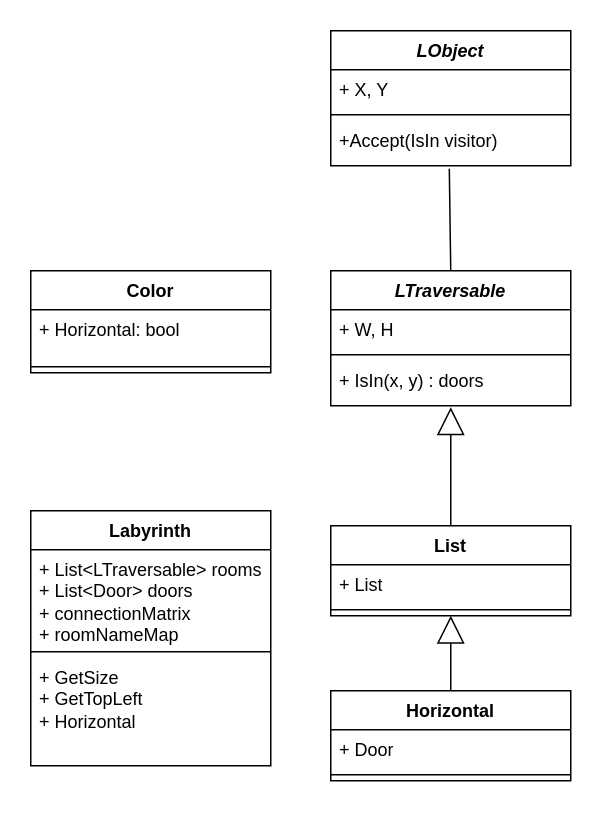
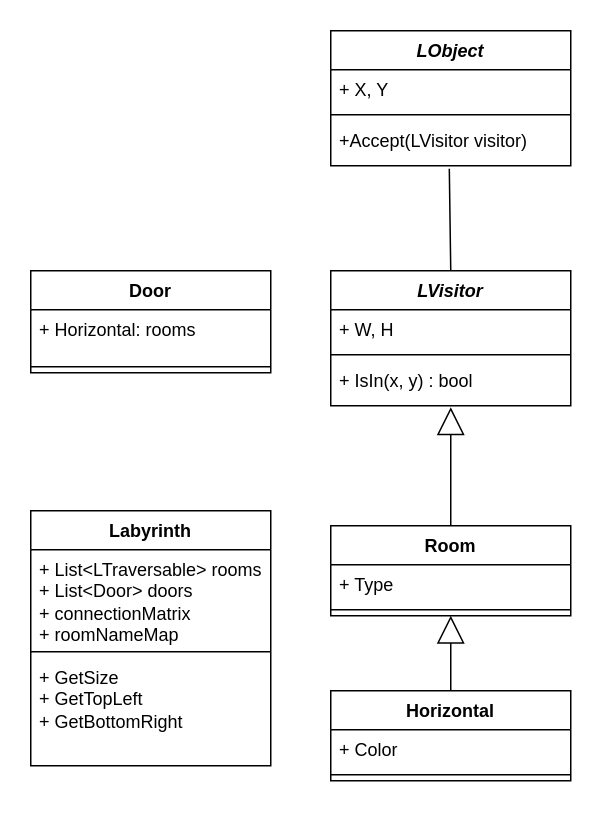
(439, 142) -> (452, 153)
(151, 292) -> (151, 292)
(451, 292) -> (451, 292)
(116, 331) -> (124, 331)
(427, 382) -> (419, 382)
(451, 547) -> (451, 547)
(365, 586) -> (368, 586)
(98, 701) -> (116, 701)
(368, 751) -> (370, 751)
